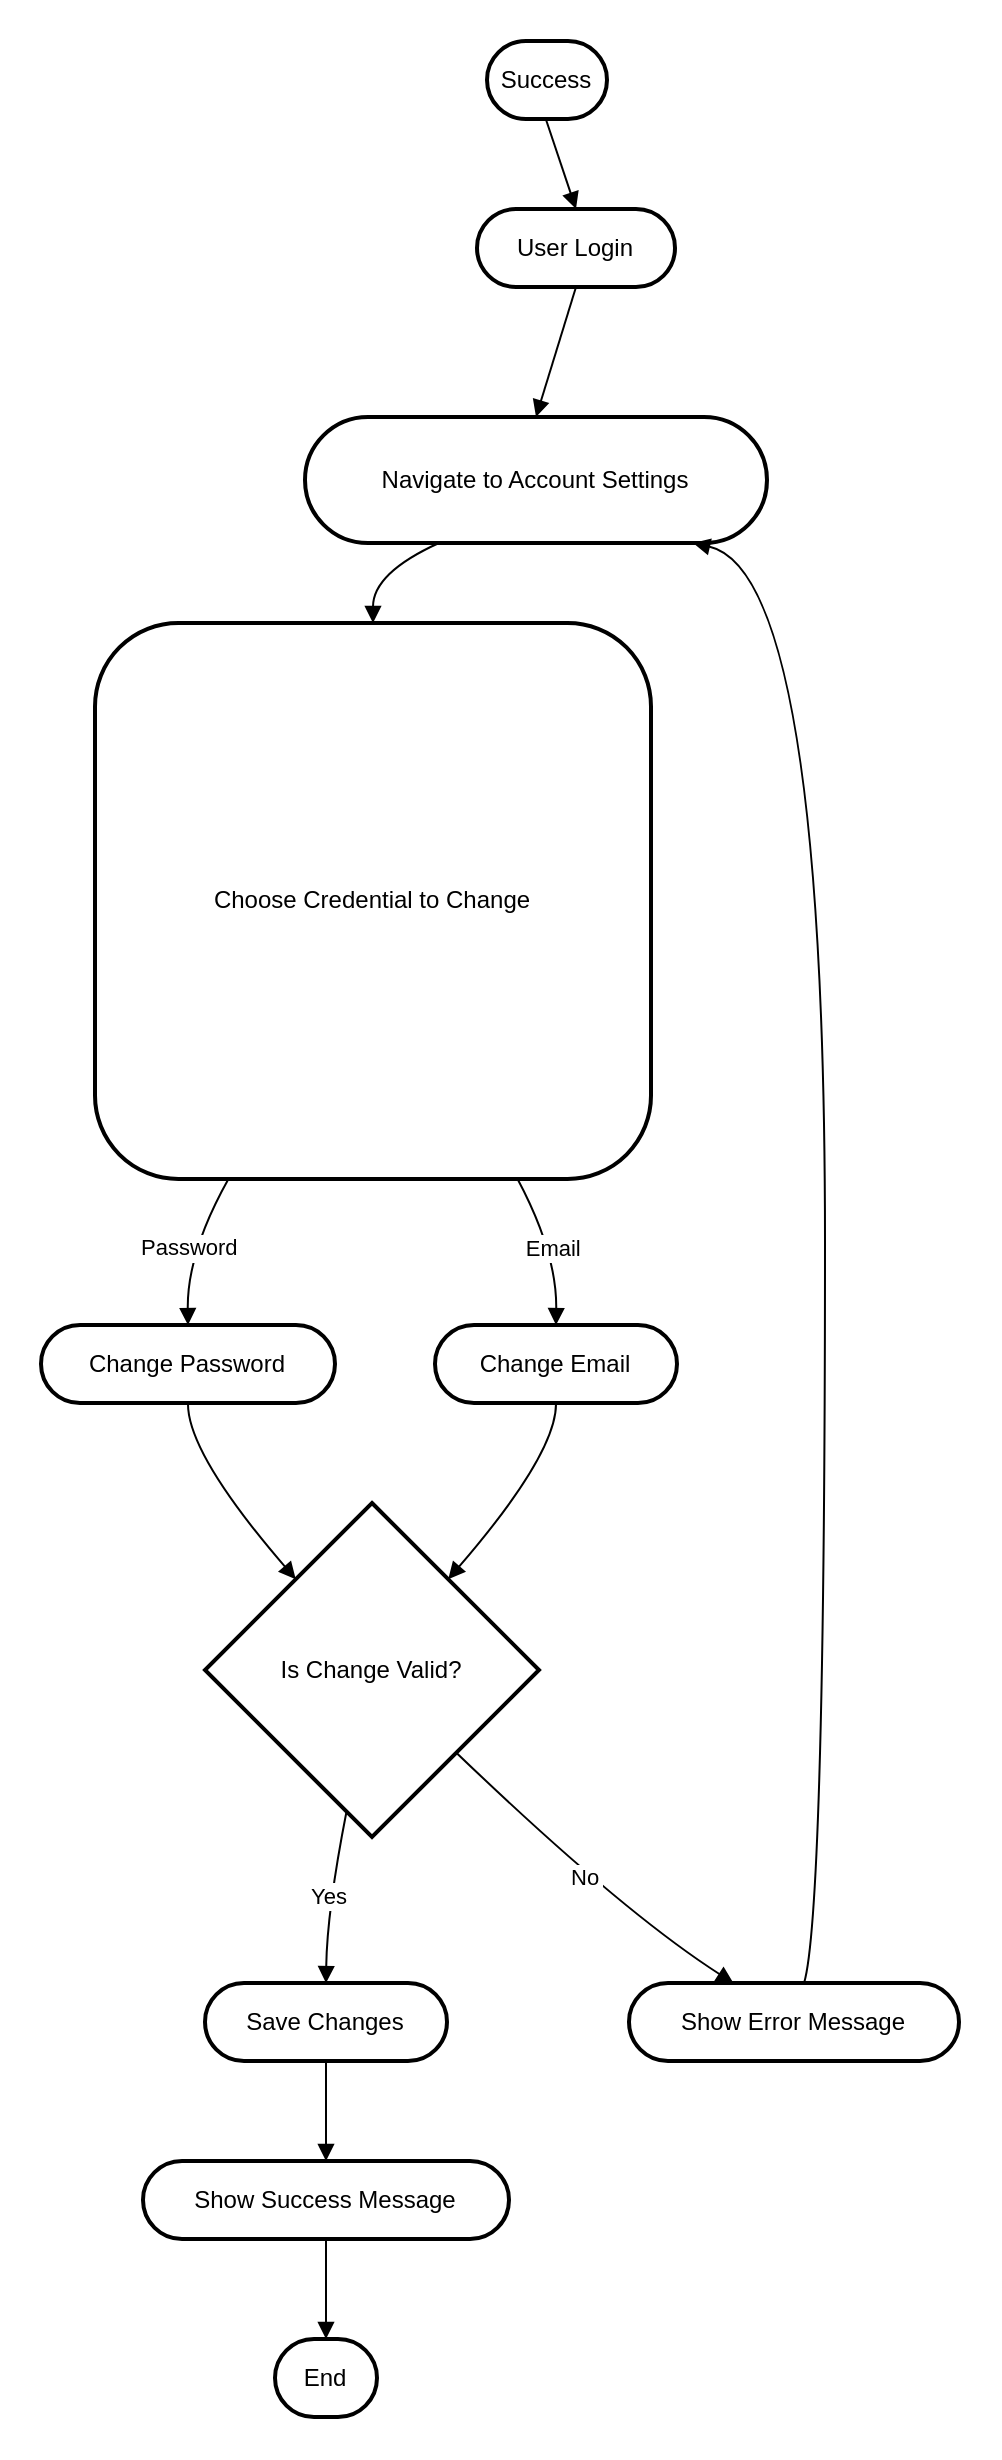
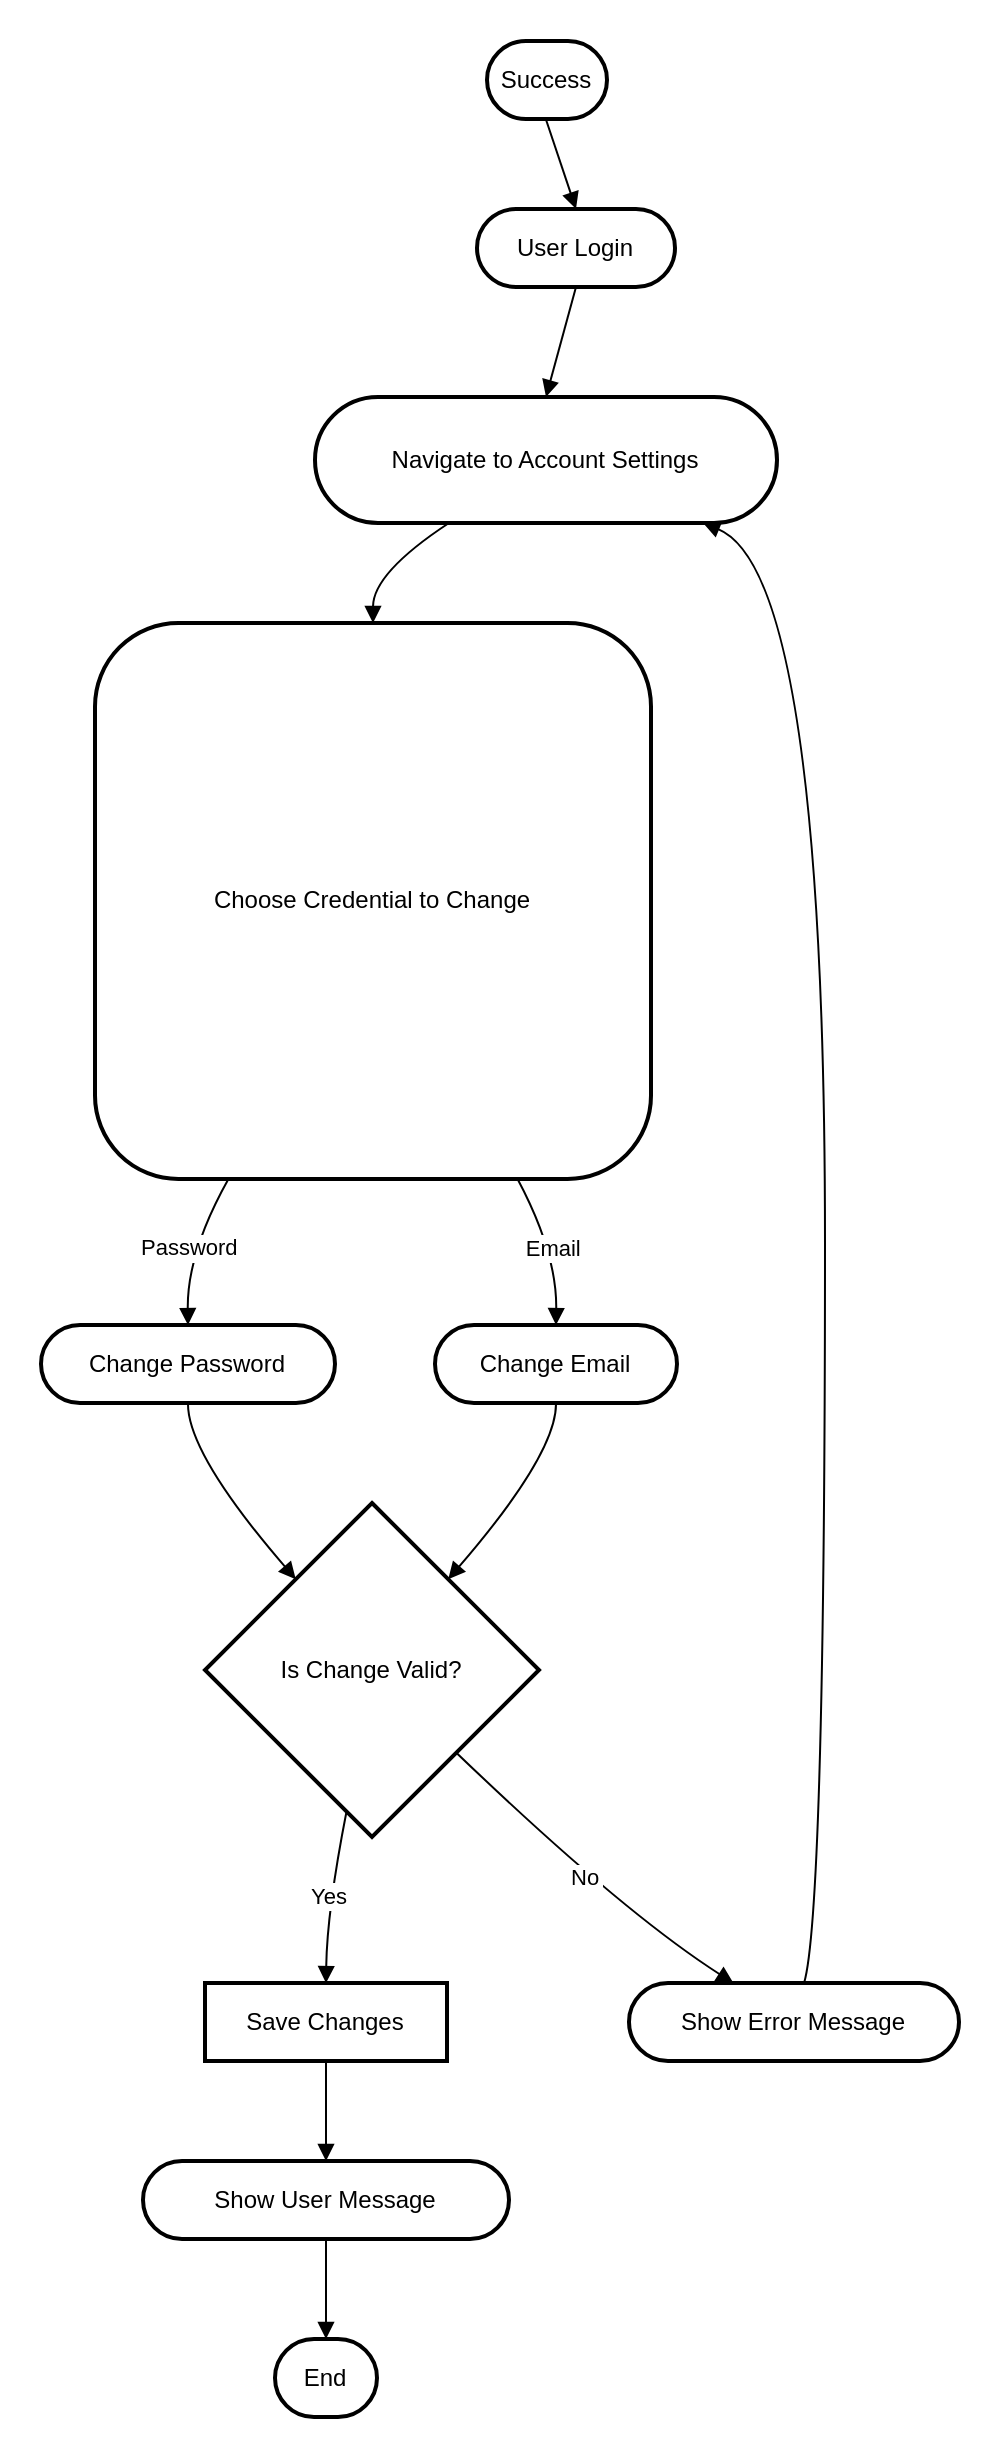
(536, 480) -> (546, 460)
(326, 2022) -> (326, 2022)
(326, 2201) -> (326, 2201)
